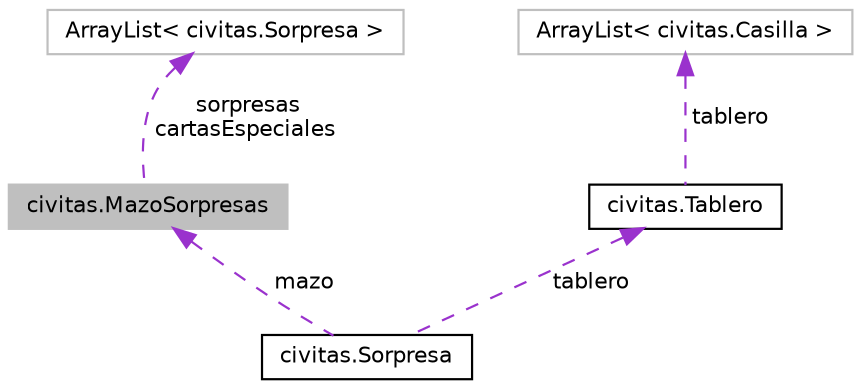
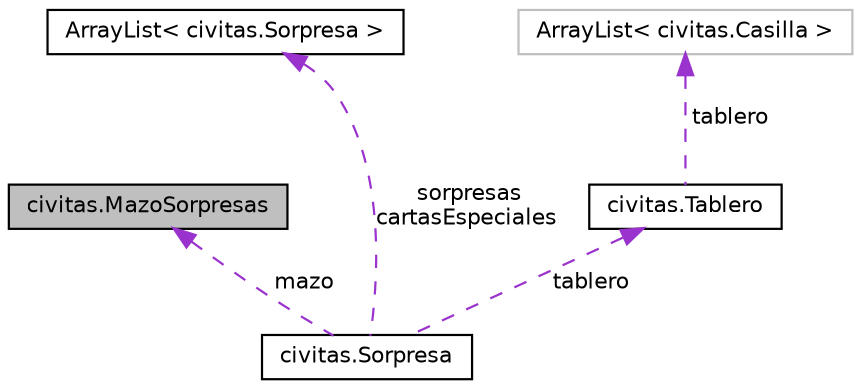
(226, 32) -> (226, 32)
(146, 122) -> (371, 190)
(148, 207) -> (148, 207)
